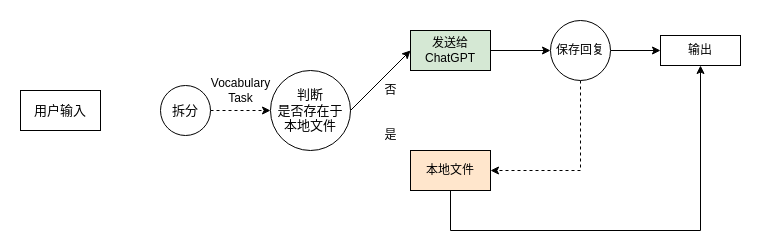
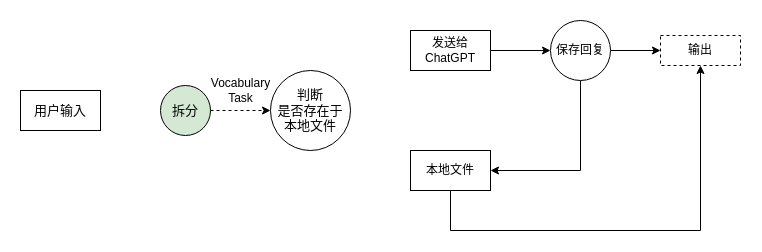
(451, 51) -> (451, 51)
(701, 51) -> (701, 51)
(378, 83) -> none
(391, 91) -> none
(186, 111) -> (186, 111)
(391, 136) -> none
(581, 168) -> (581, 168)
(451, 171) -> (451, 171)
